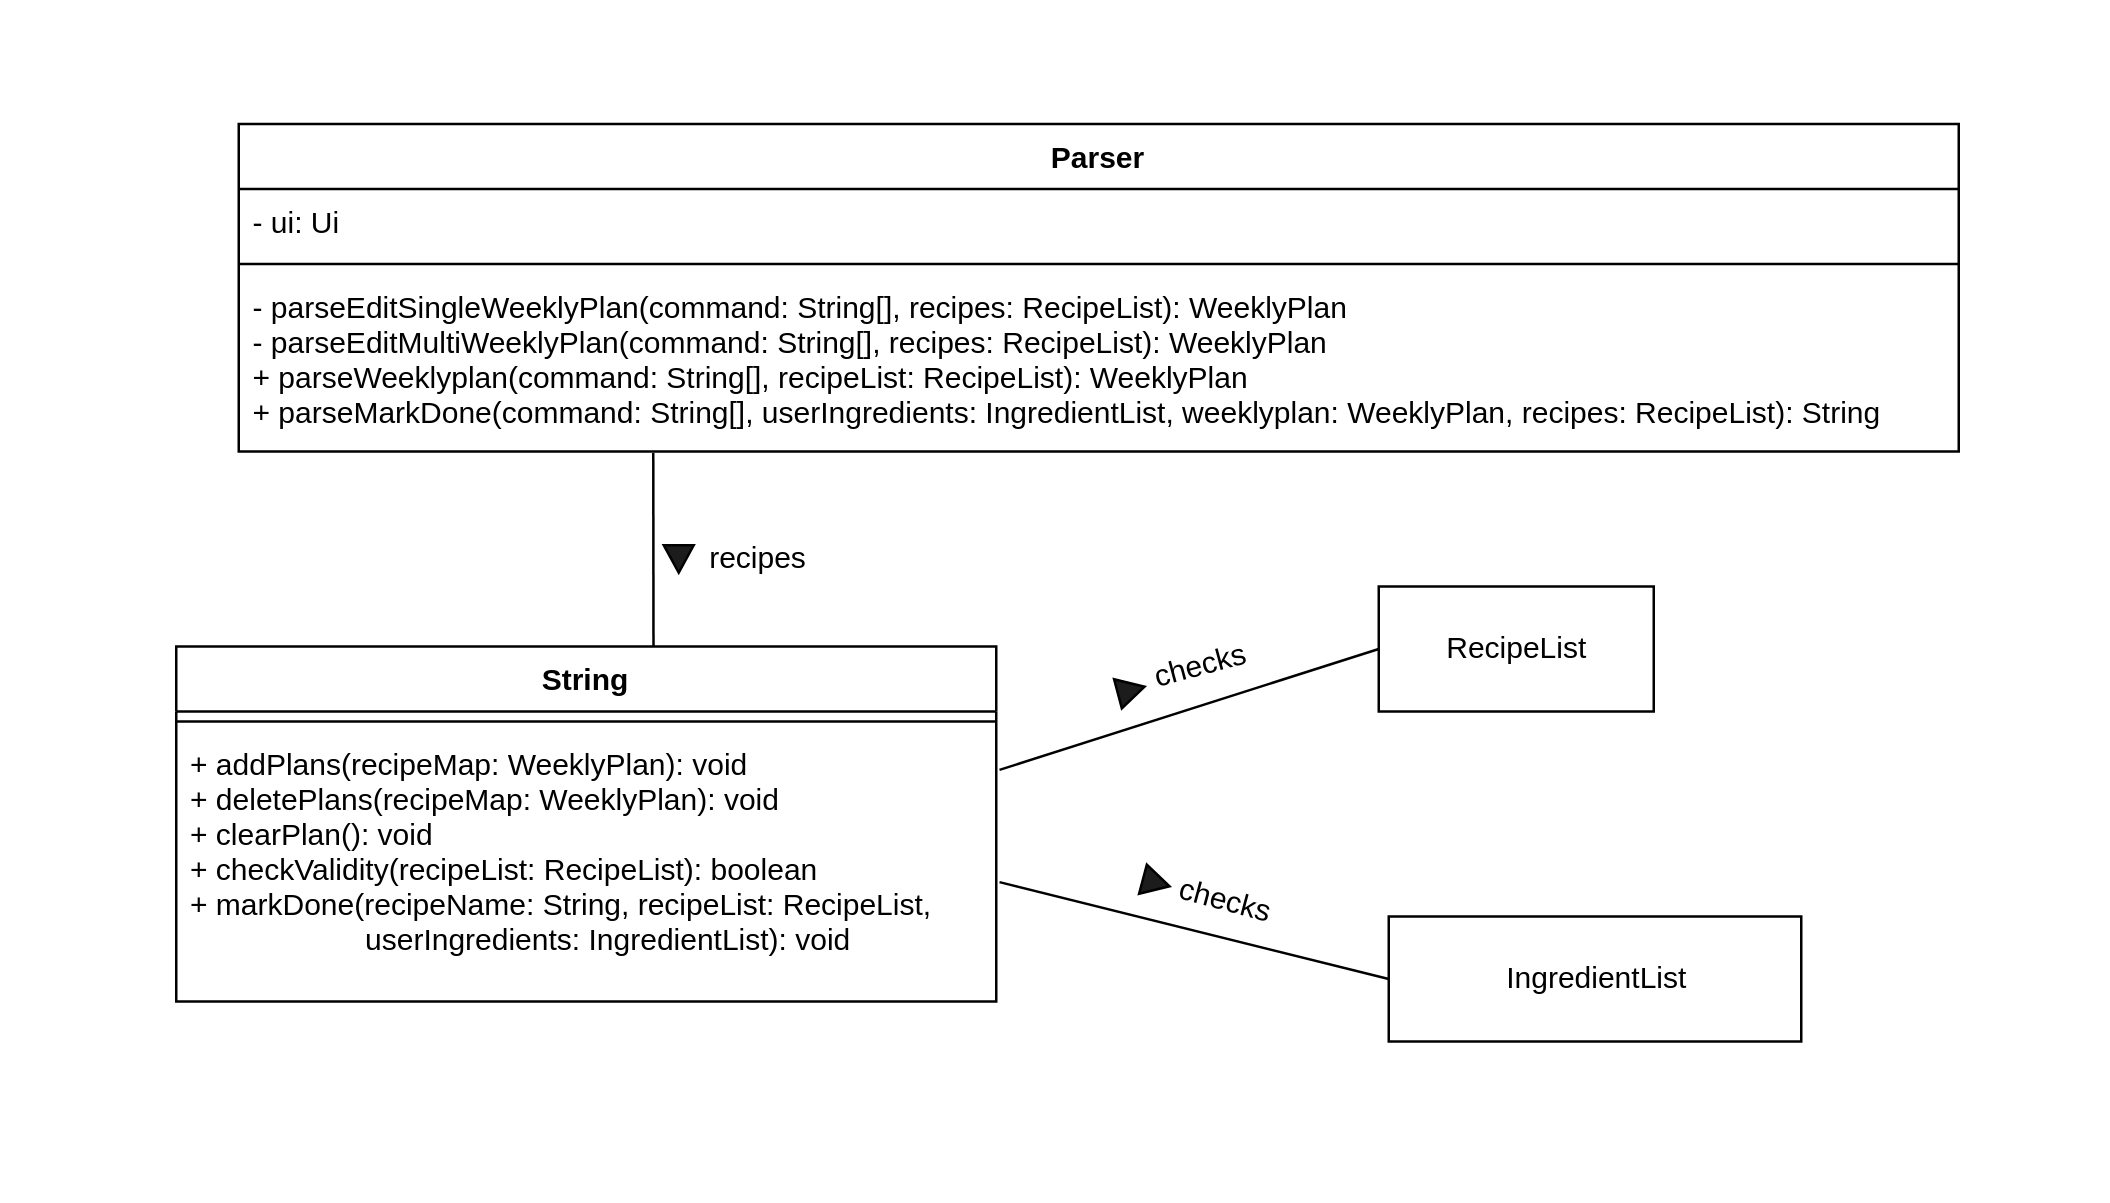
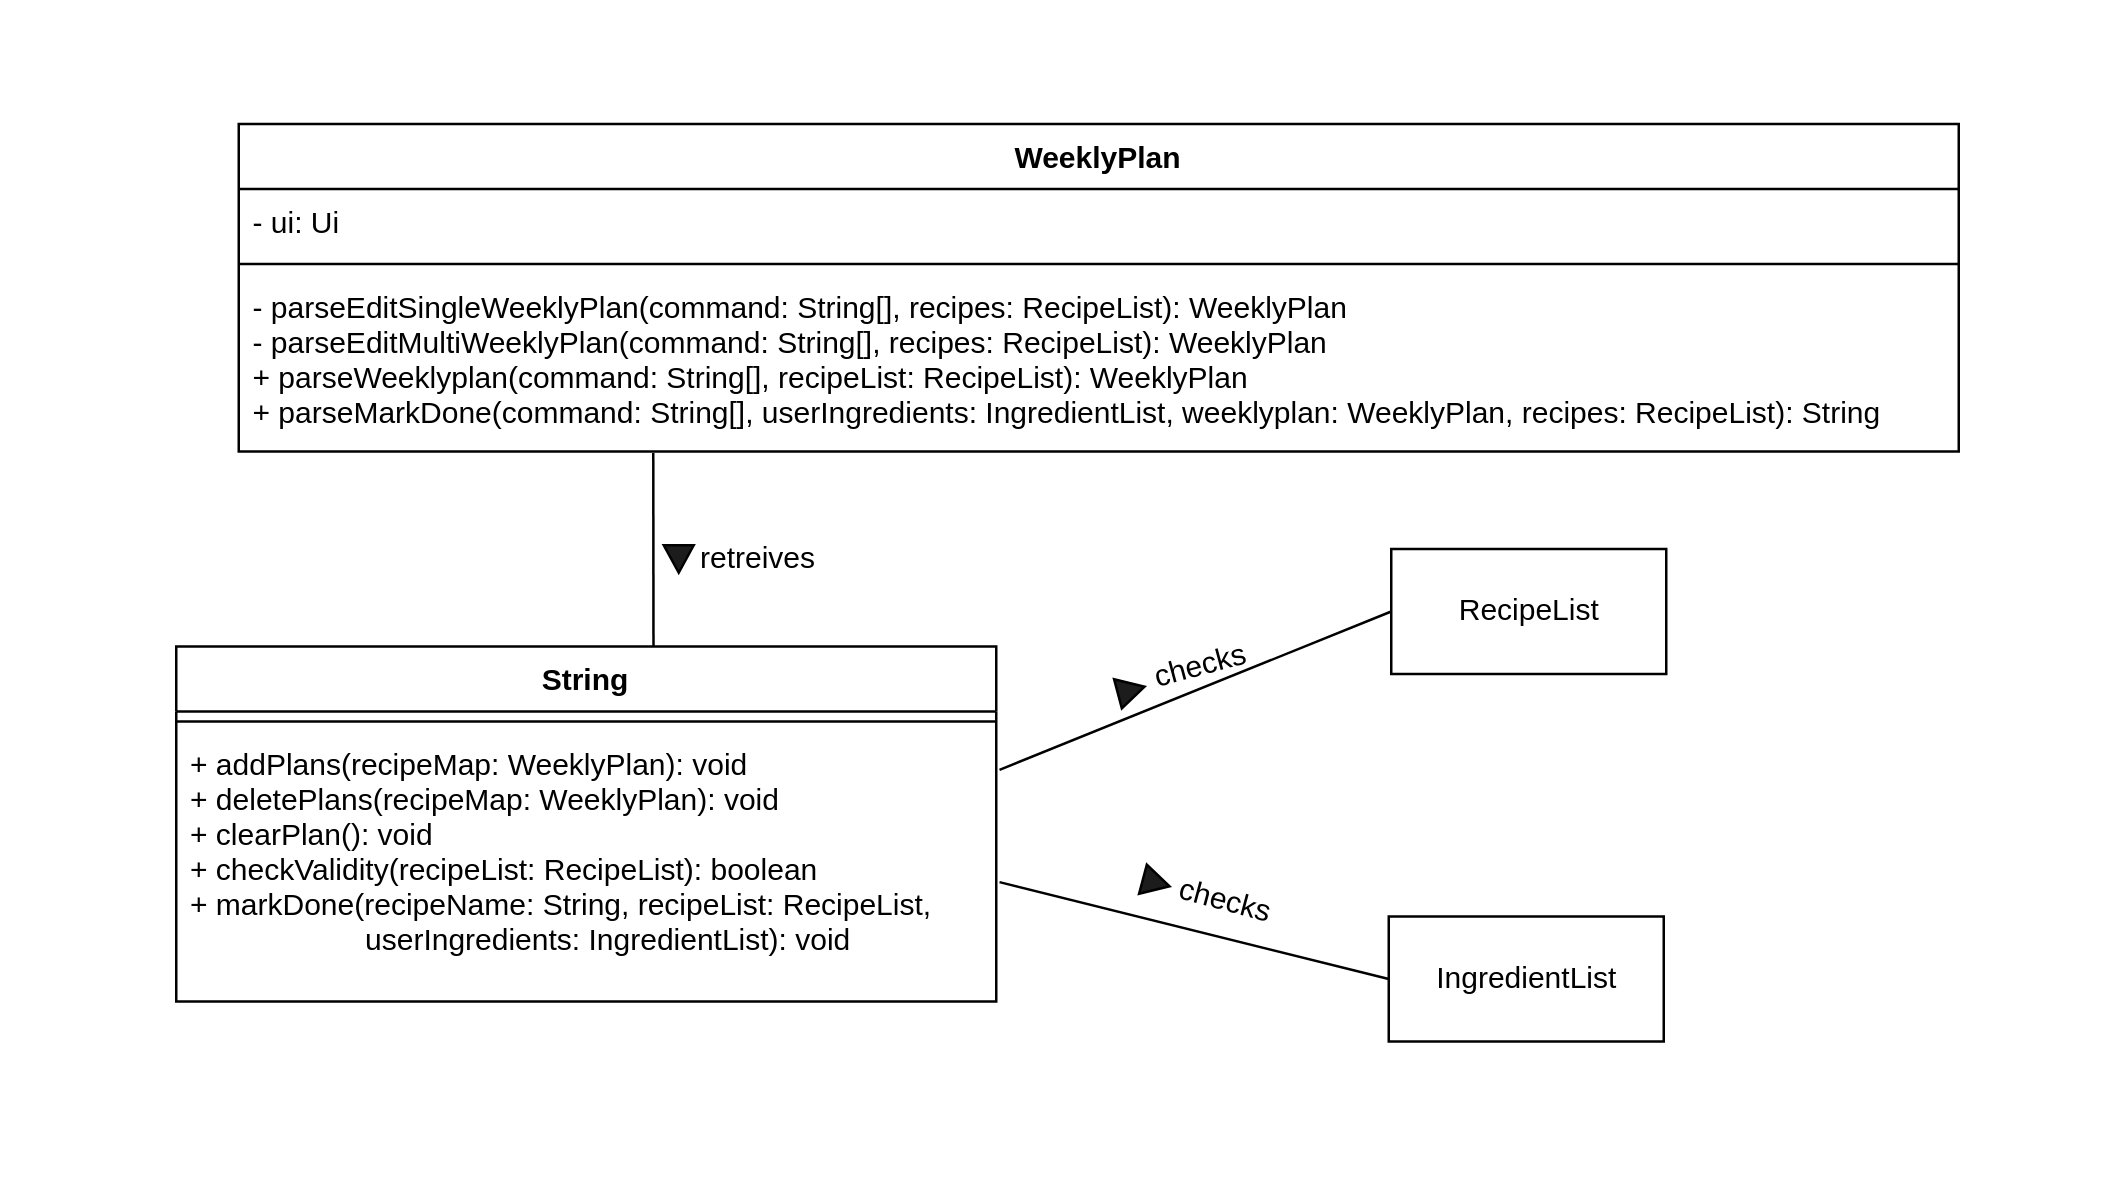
(1098, 158) -> (1098, 158)
(759, 559) -> (759, 559)
(1516, 649) -> (1529, 611)
(1595, 979) -> (1526, 979)
